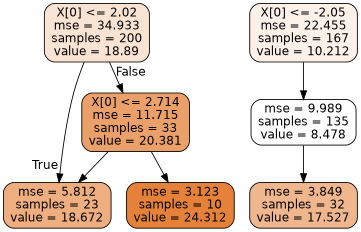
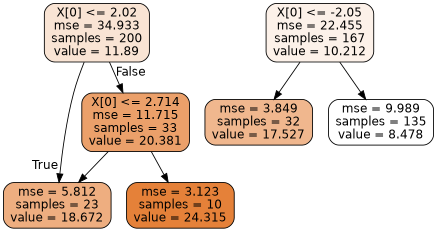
(97, 33) -> (97, 33)
(304, 159) -> (290, 77)
(180, 205) -> (180, 205)
